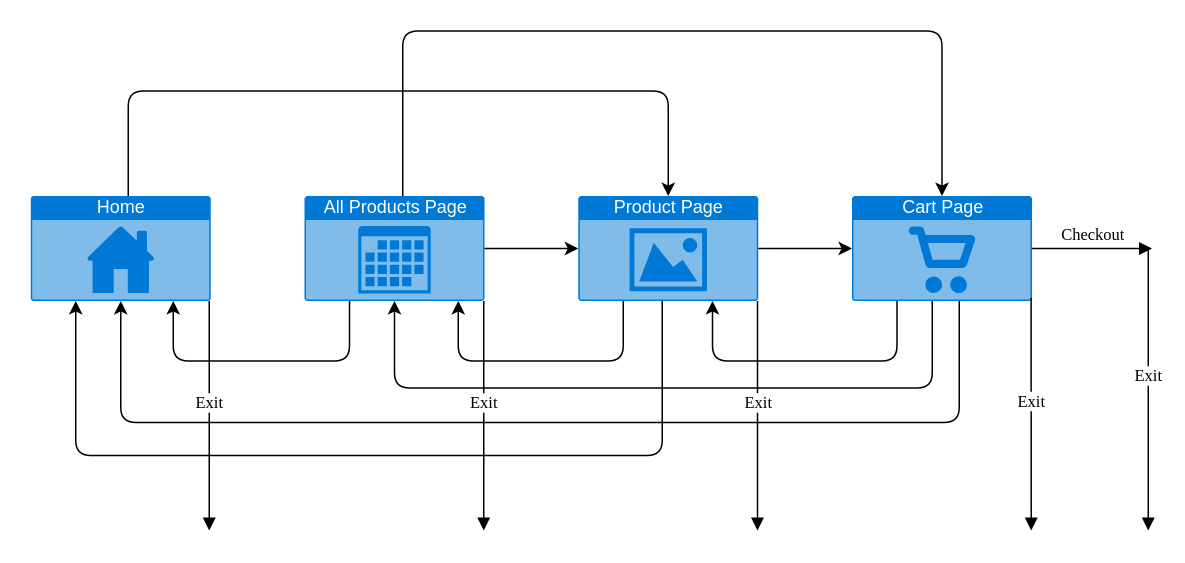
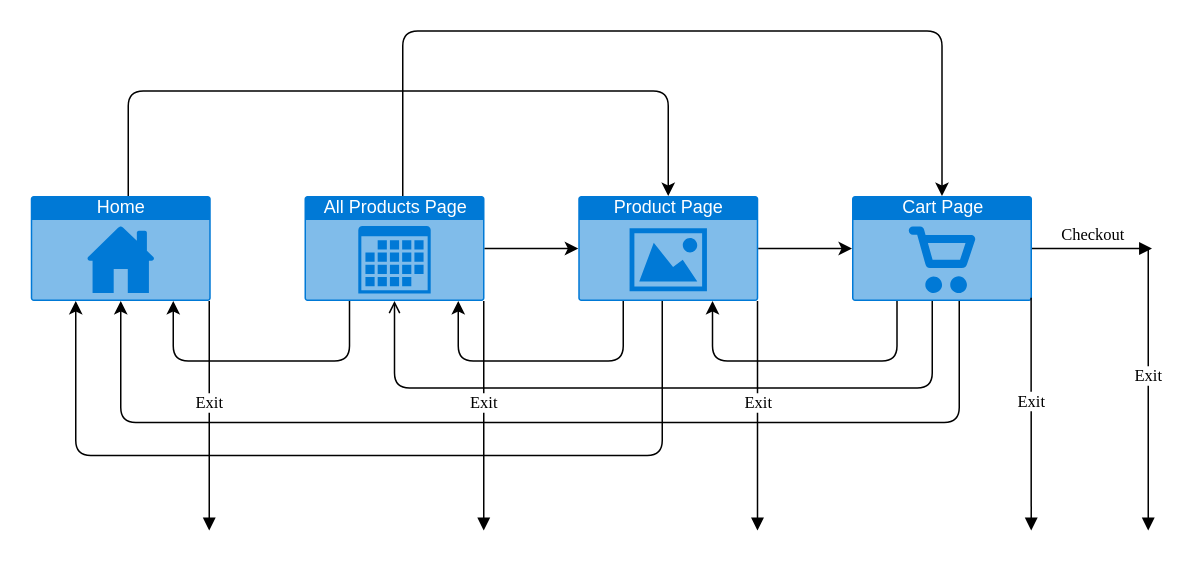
(395, 312) -> (395, 309)
